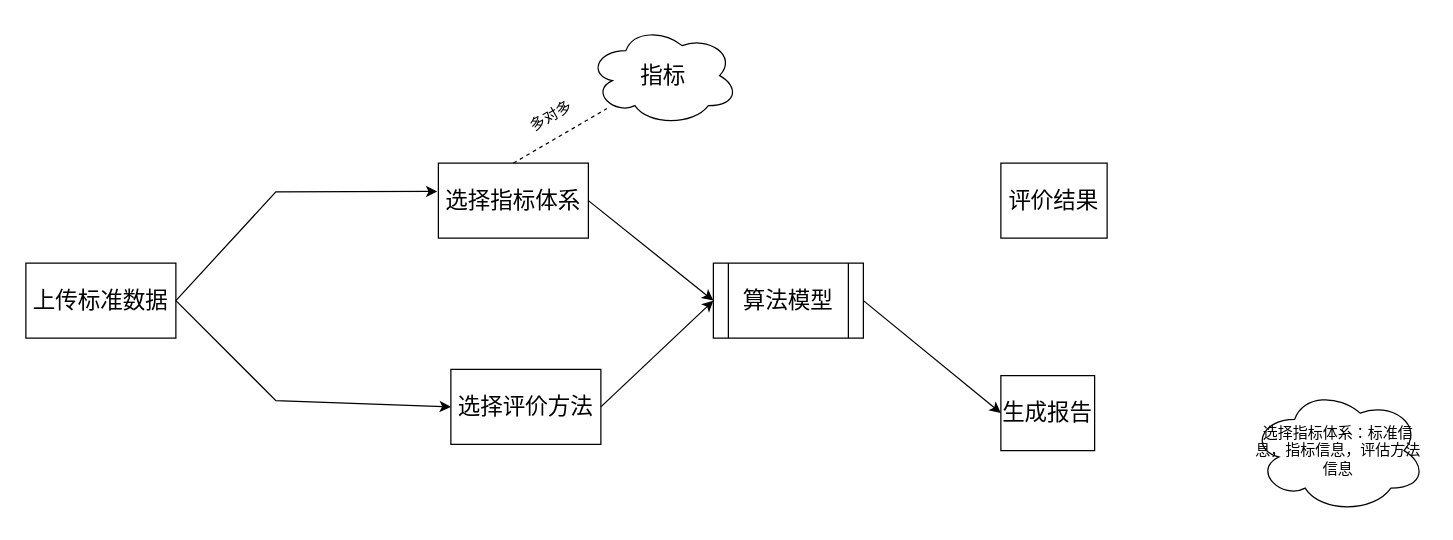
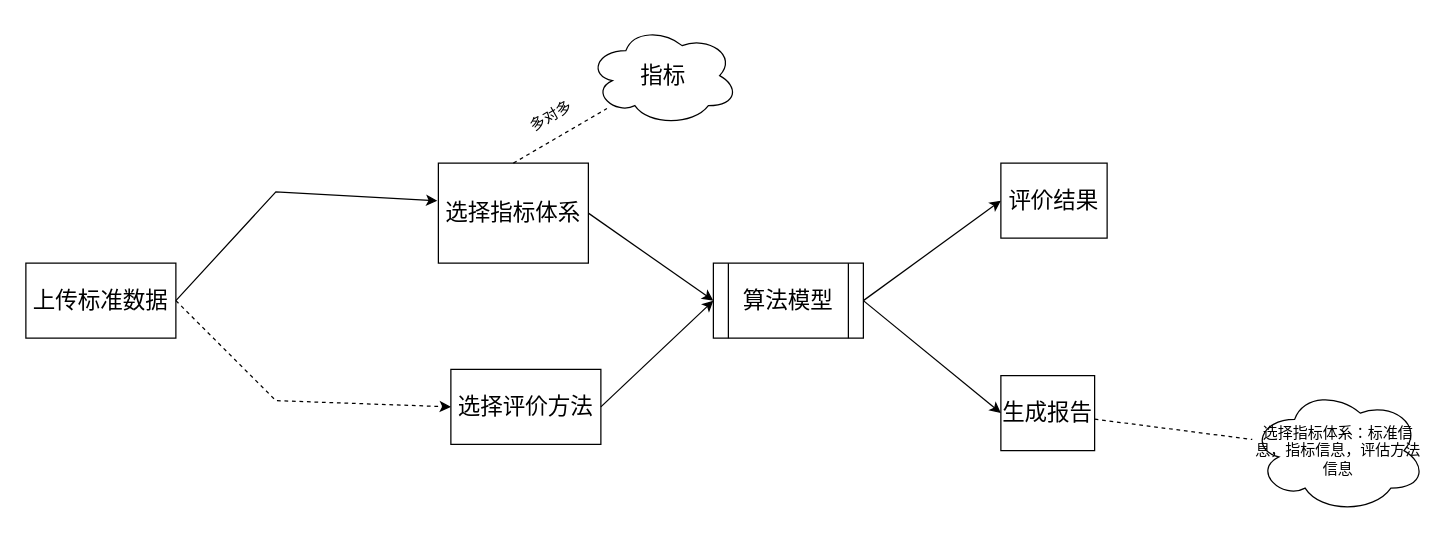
(513, 201) -> (513, 213)
none -> (929, 252)
(290, 401) -> (290, 401)
none -> (1173, 429)
